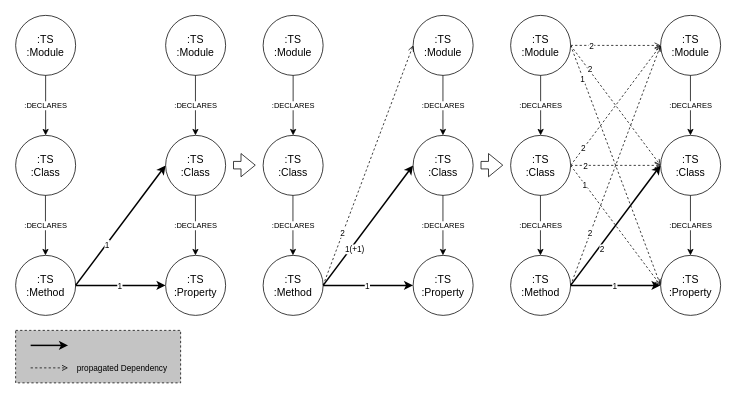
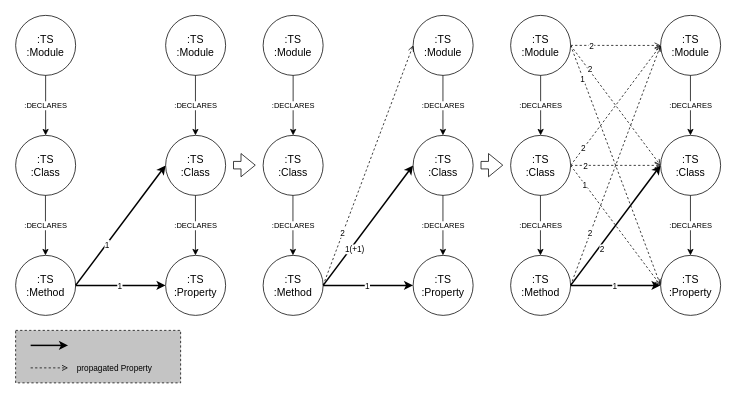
(124, 368) -> (120, 368)
